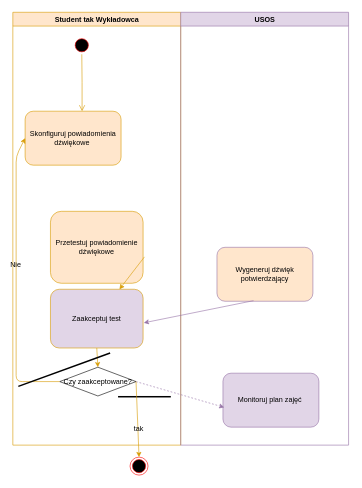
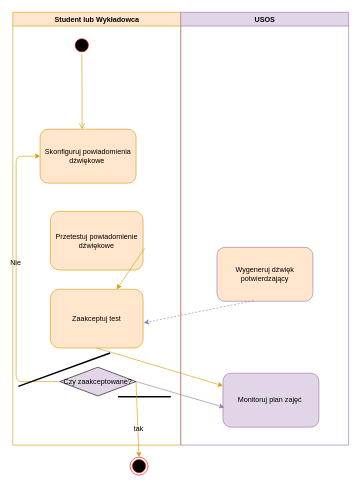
(97, 20) -> (97, 20)
(73, 138) -> (88, 156)
(97, 248) -> (97, 241)
(197, 312) -> (197, 312)
(97, 319) -> (97, 319)
(97, 360) -> (159, 367)
(98, 382) -> (98, 382)
(178, 394) -> (178, 394)
